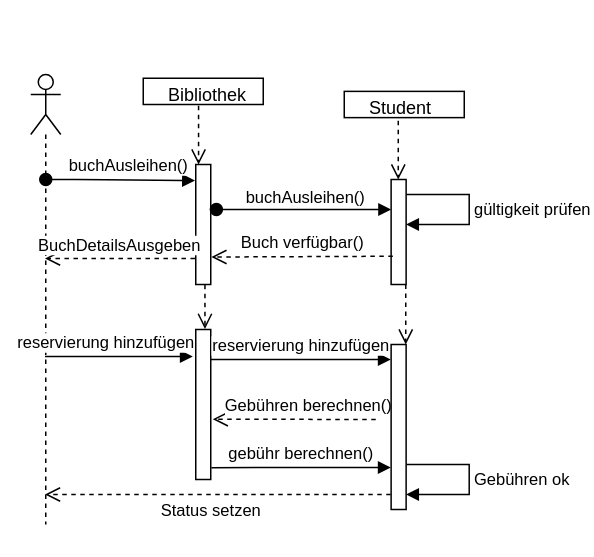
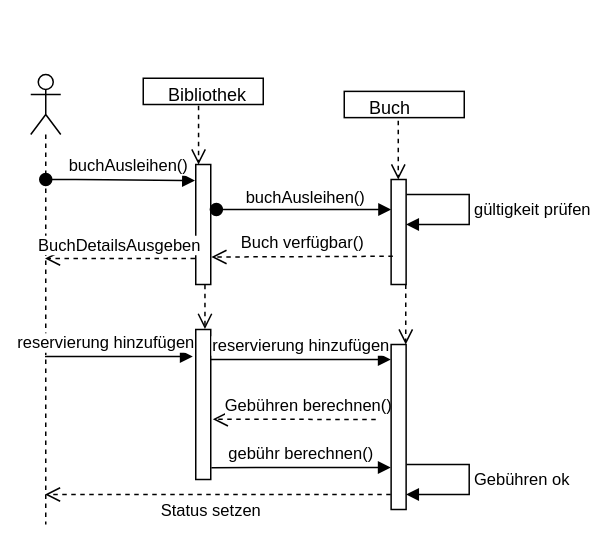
(405, 109) -> (390, 109)
